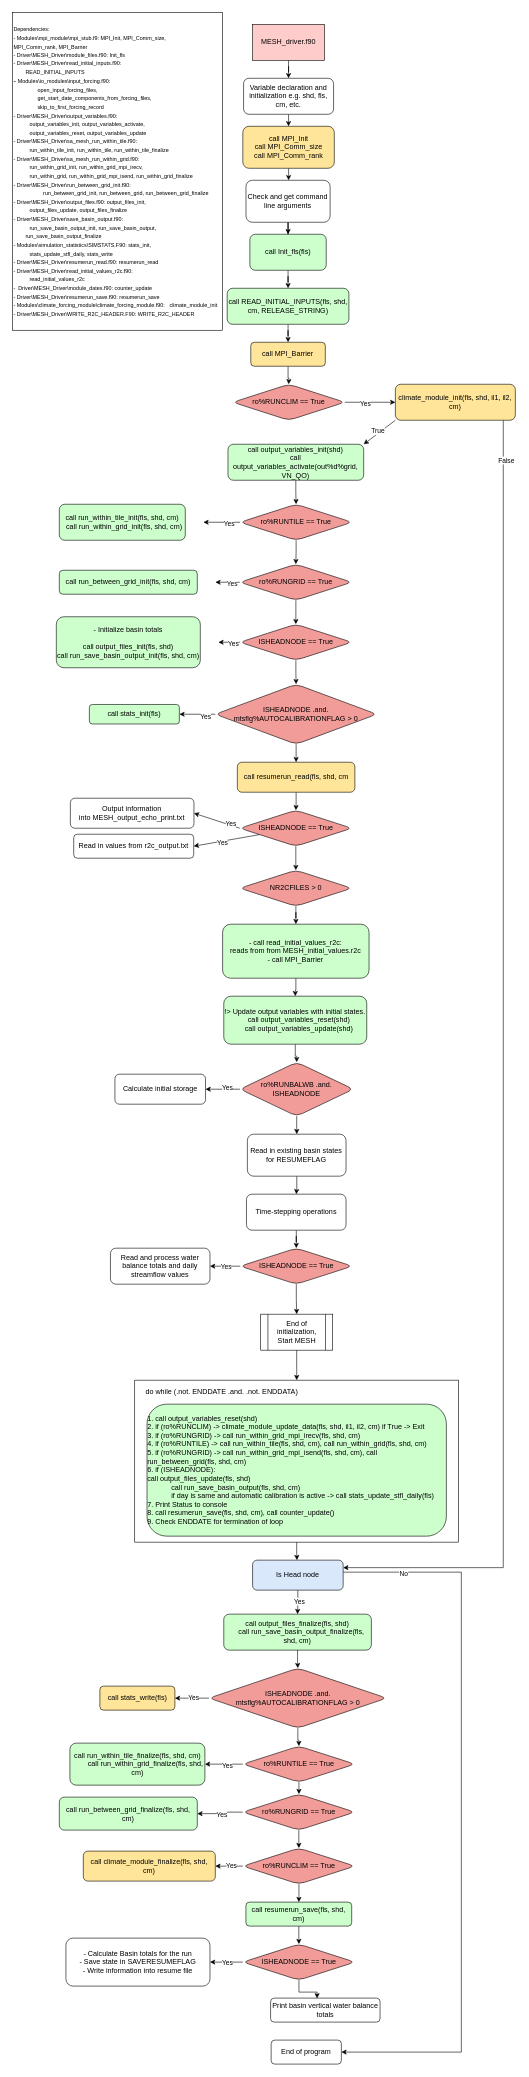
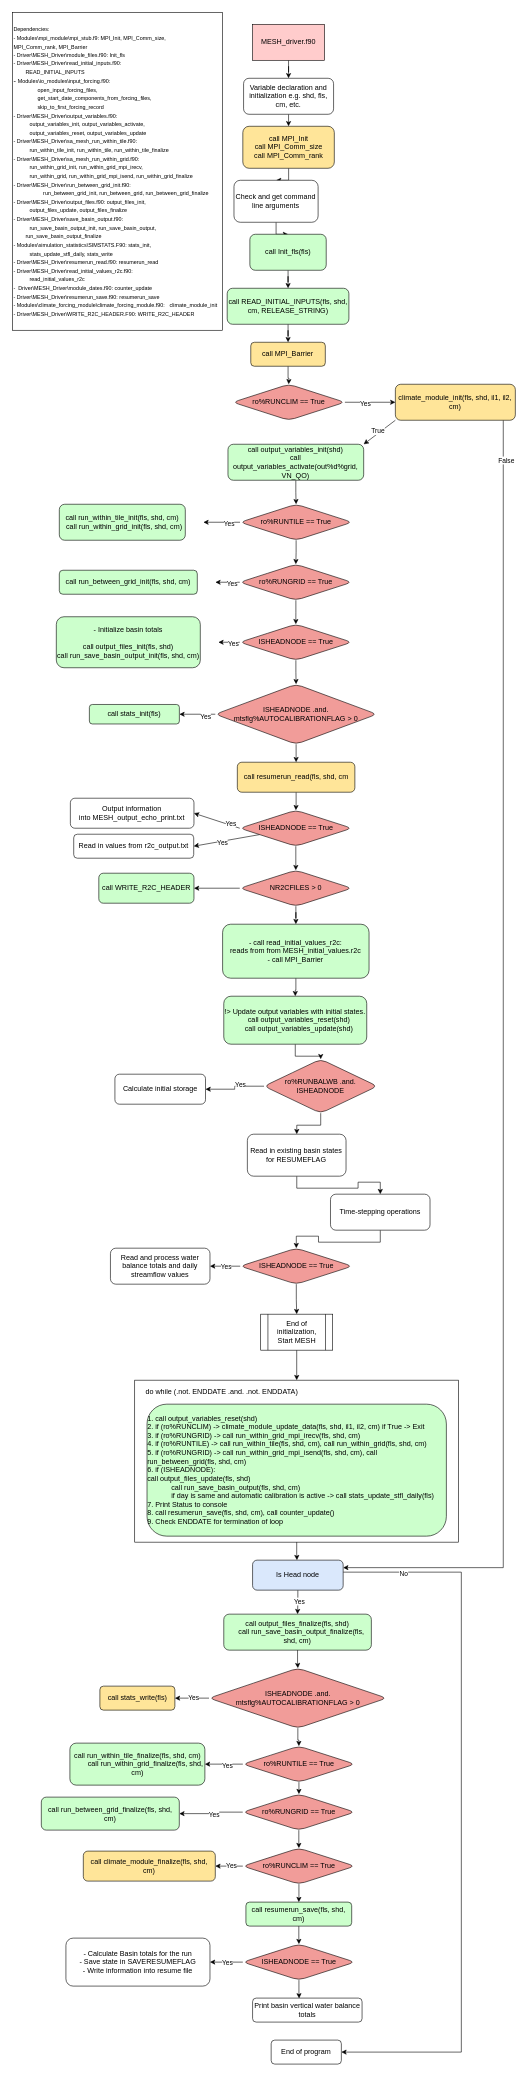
(288, 201) -> (276, 201)
none -> (146, 888)
none -> (199, 888)
(297, 1089) -> (321, 1086)
(296, 1212) -> (380, 1212)
(128, 1814) -> (110, 1814)
(325, 2010) -> (307, 2010)
